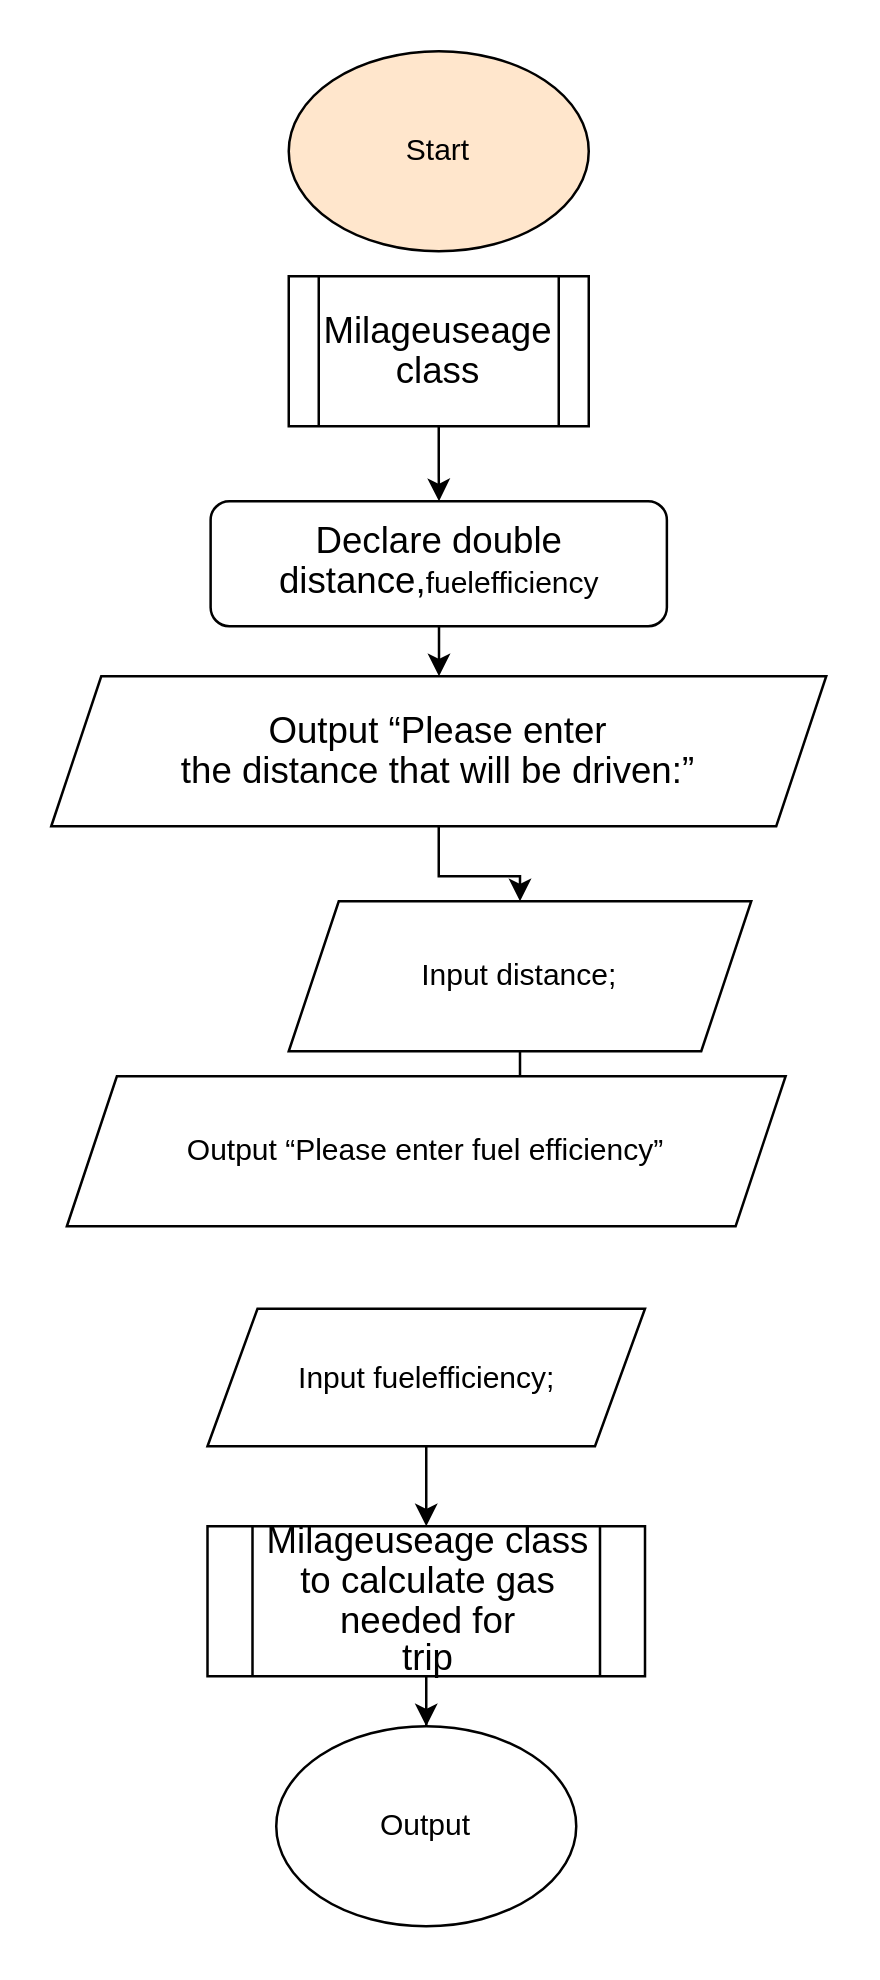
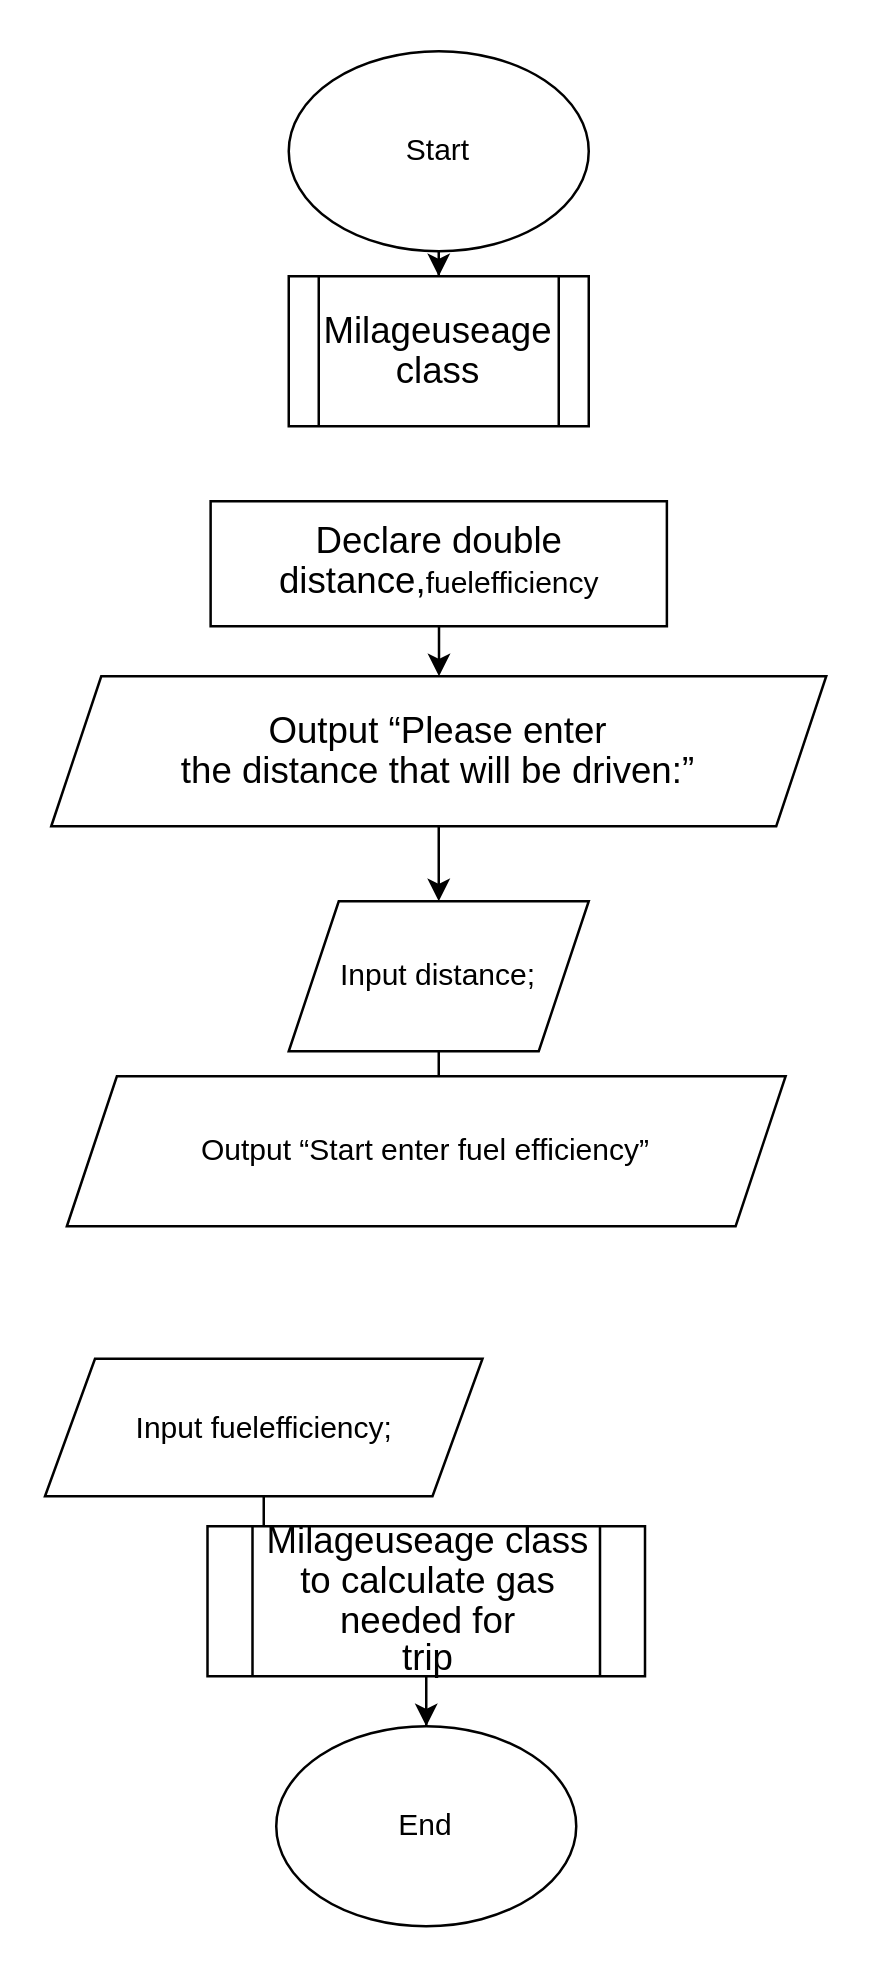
(439, 151) -> (439, 151)
none -> (439, 263)
(439, 455) -> none
(439, 564) -> (439, 564)
(520, 976) -> (439, 976)
(426, 1151) -> (426, 1151)
(426, 1378) -> (264, 1428)
(426, 1826) -> (426, 1826)
